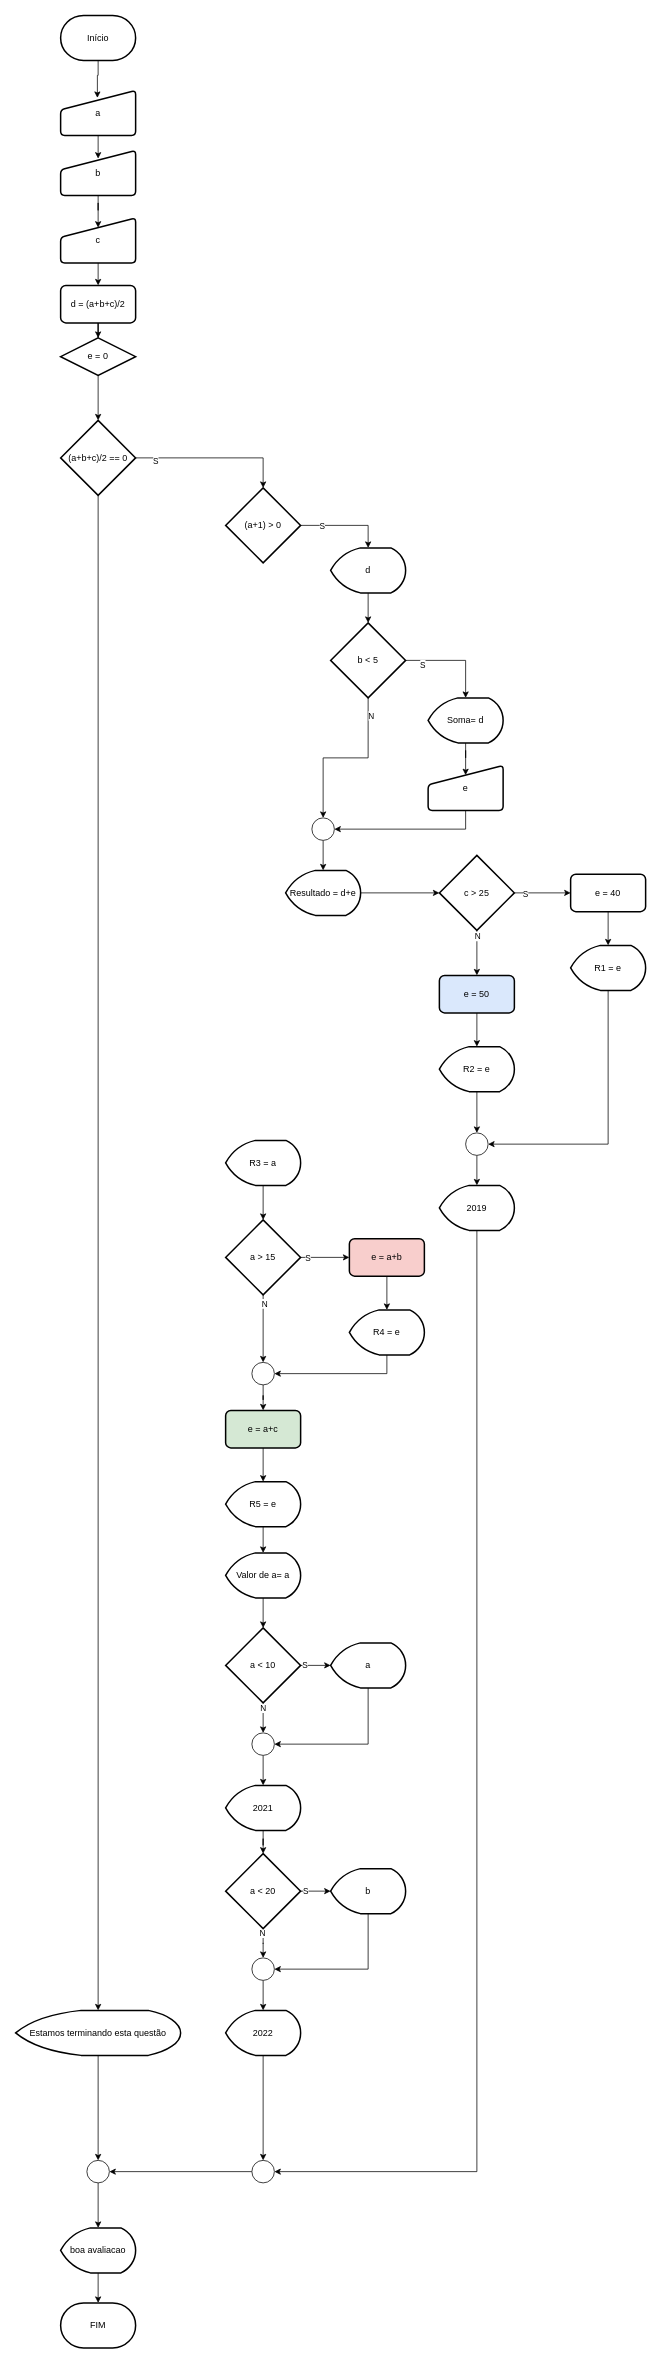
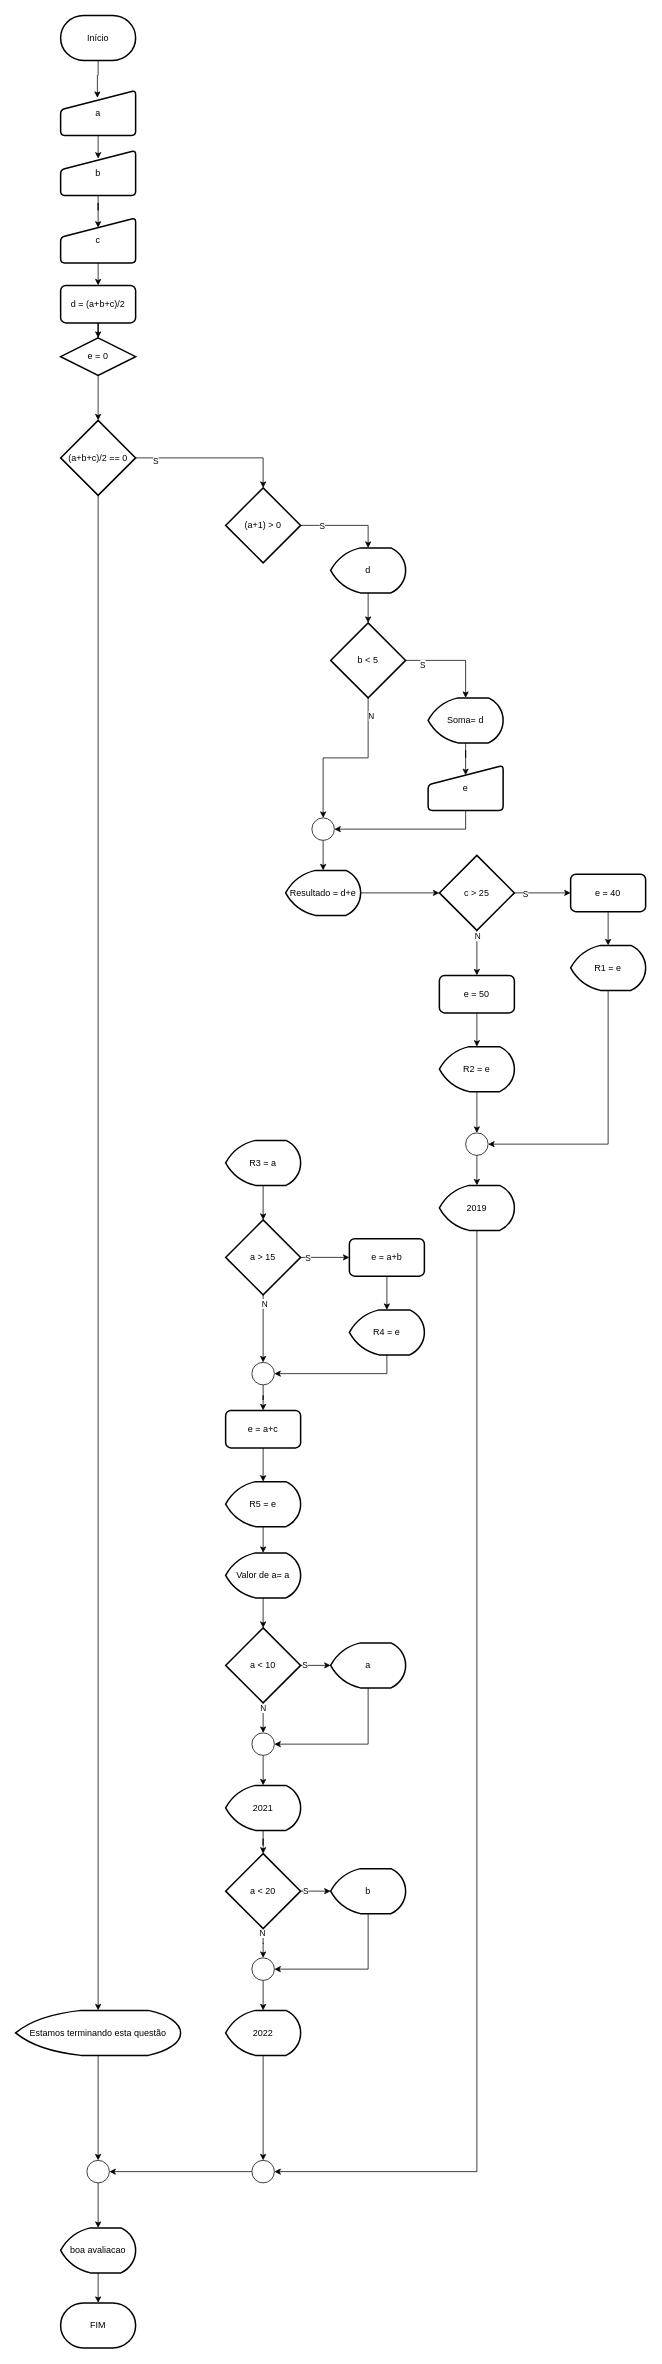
(477, 994) -> (477, 994)
(387, 1257) -> (387, 1257)
(263, 1429) -> (263, 1429)
